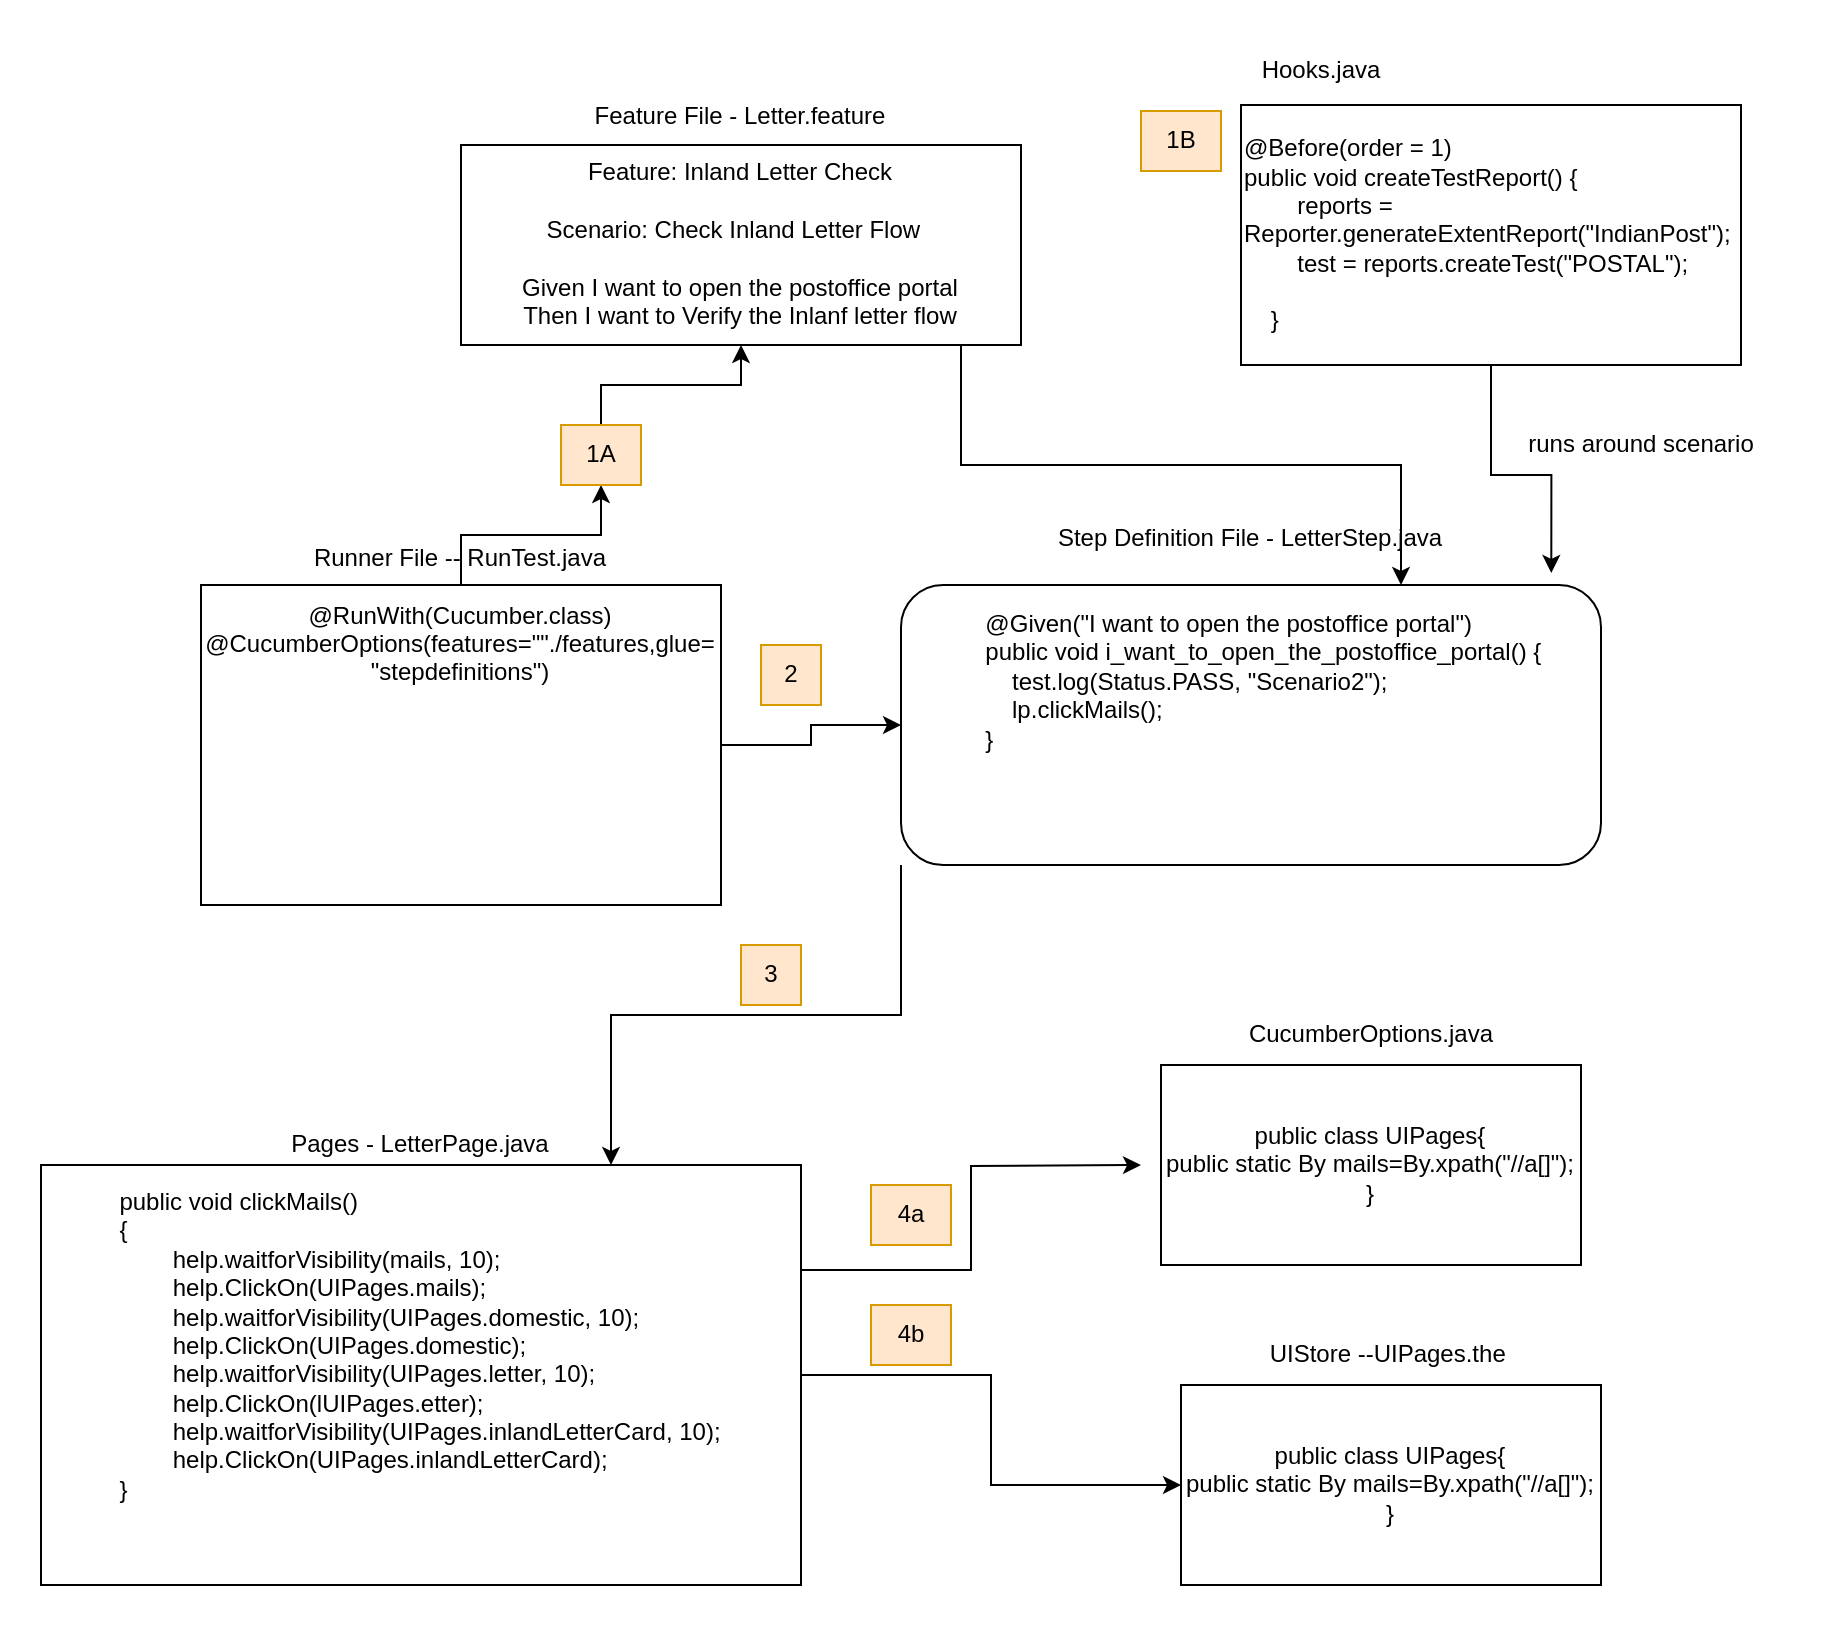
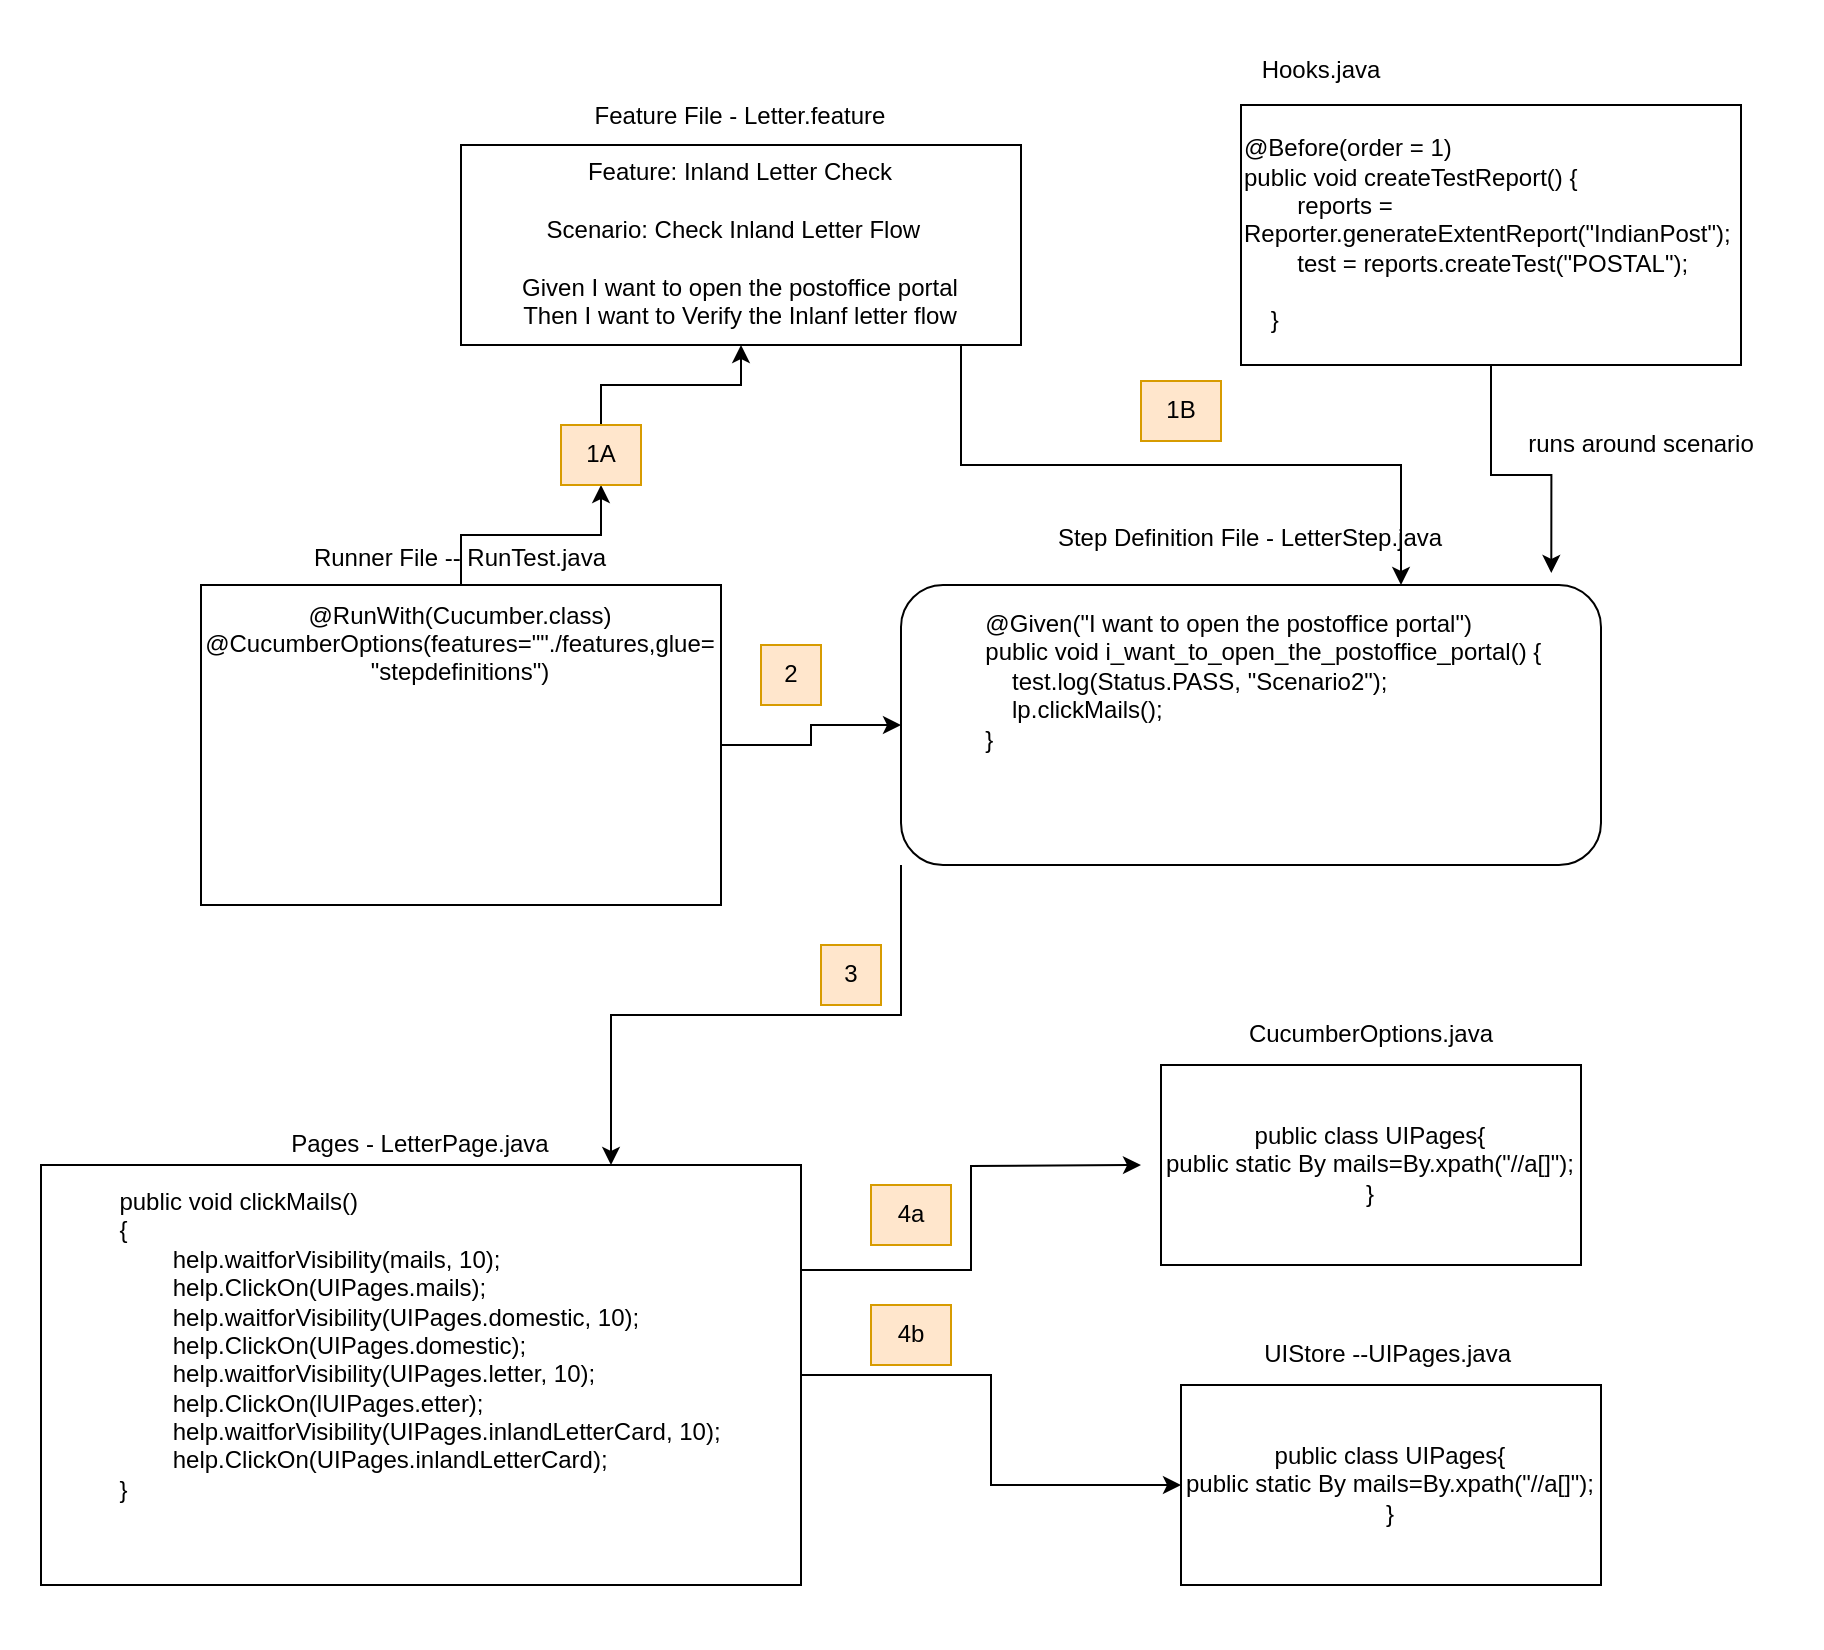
(1181, 141) -> (1181, 411)
(771, 975) -> (851, 975)
(1392, 1355) -> (1392, 1355)
